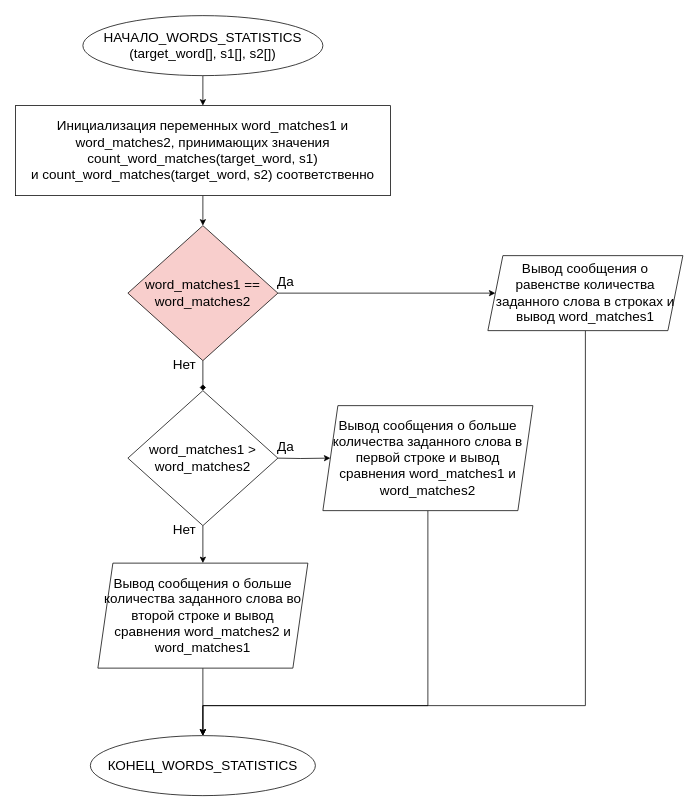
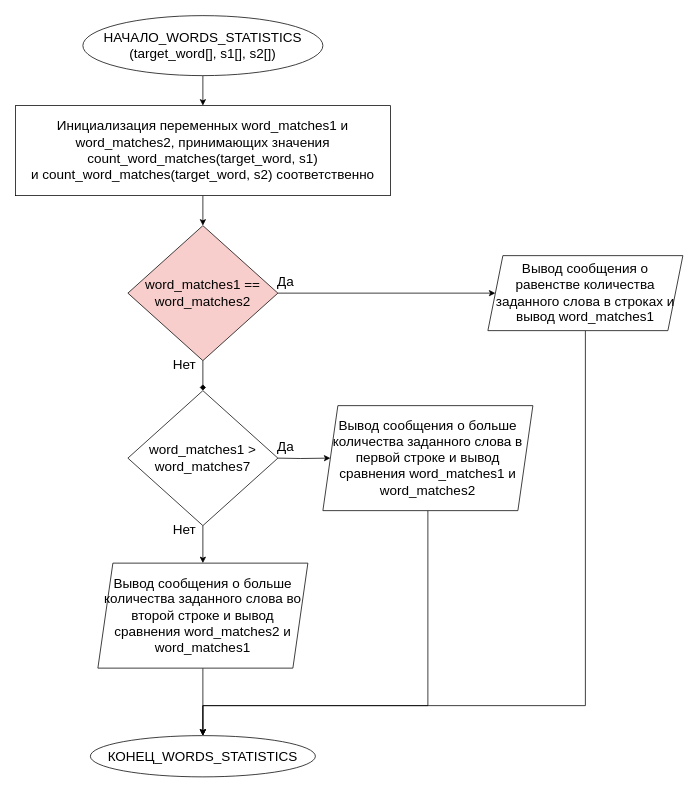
(203, 458) -> (203, 458)
(203, 765) -> (203, 756)
